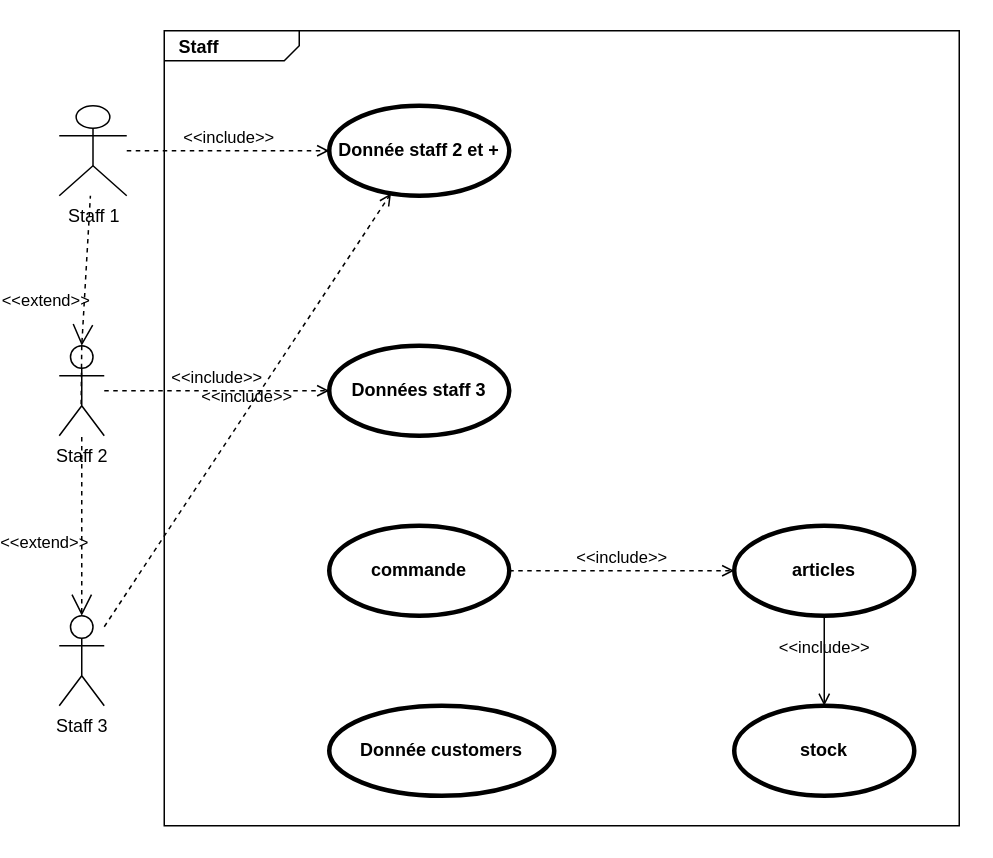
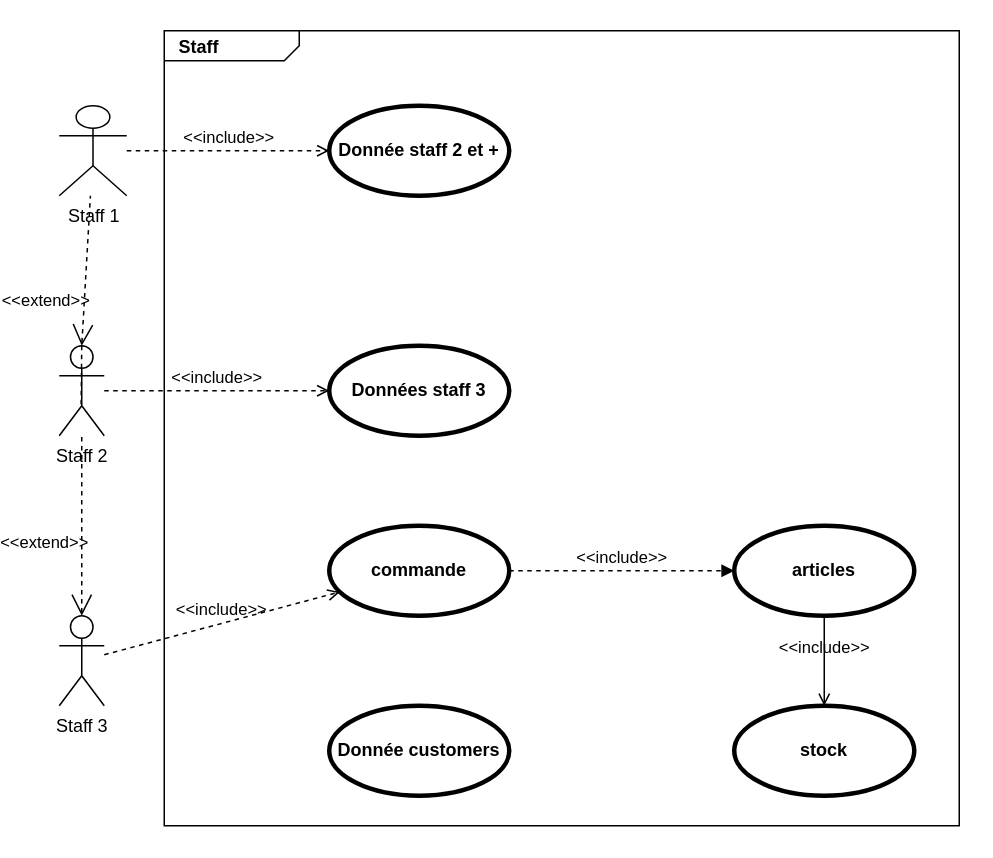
(247, 412) -> (220, 624)
(724, 571) -> (720, 571)
(442, 751) -> (419, 751)
